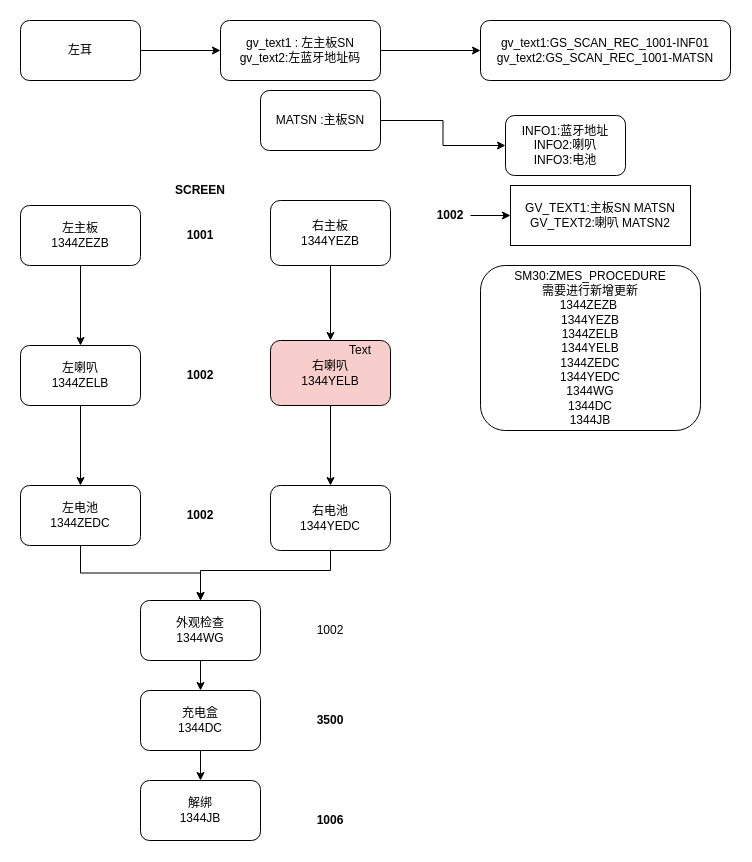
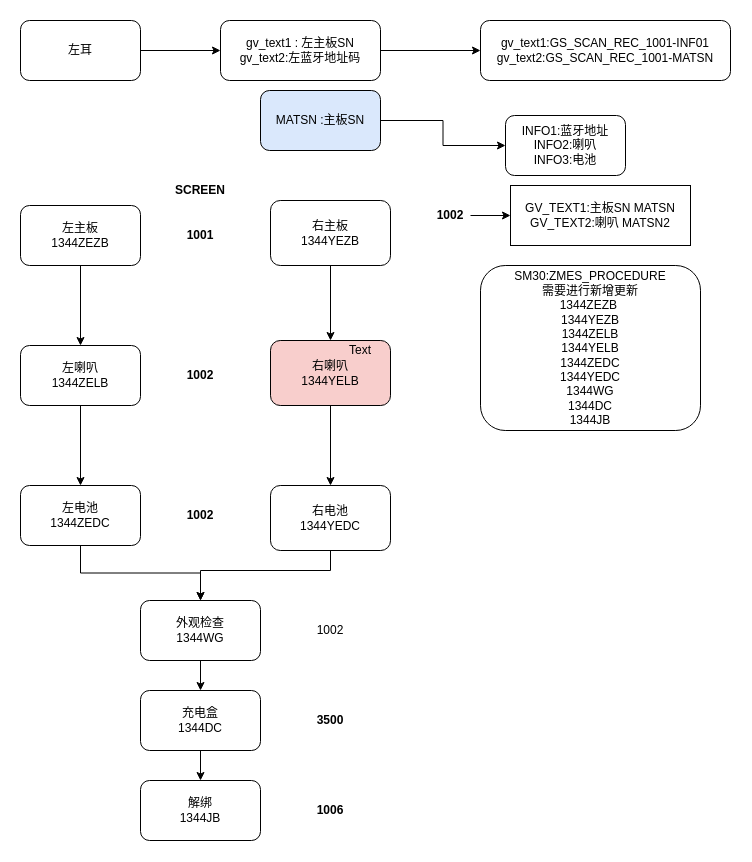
(321, 121) -> (321, 121)
(331, 821) -> (331, 811)
